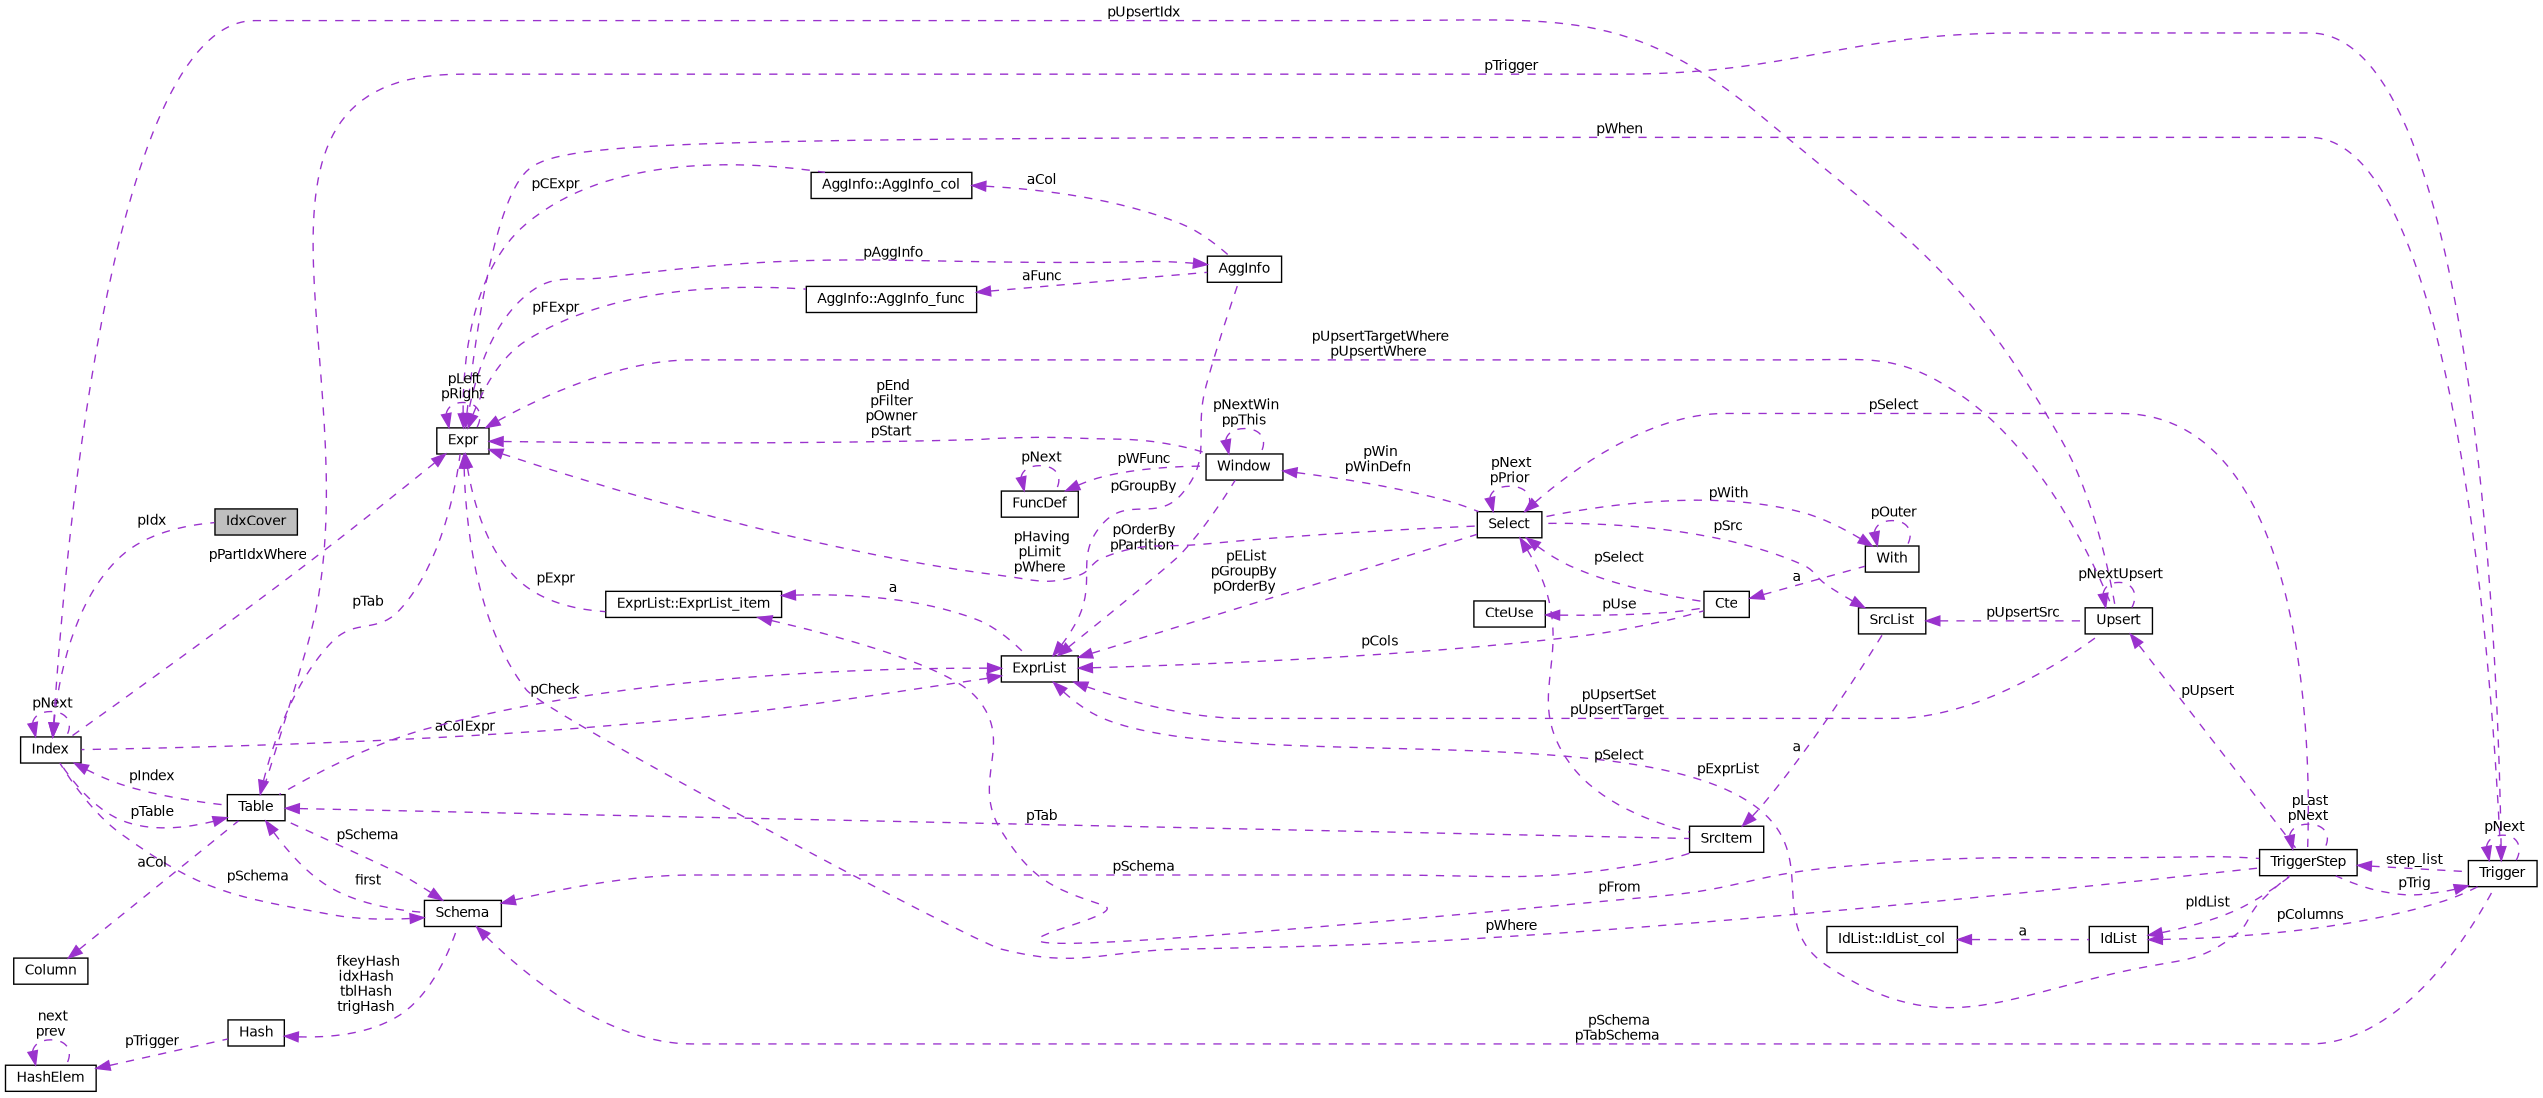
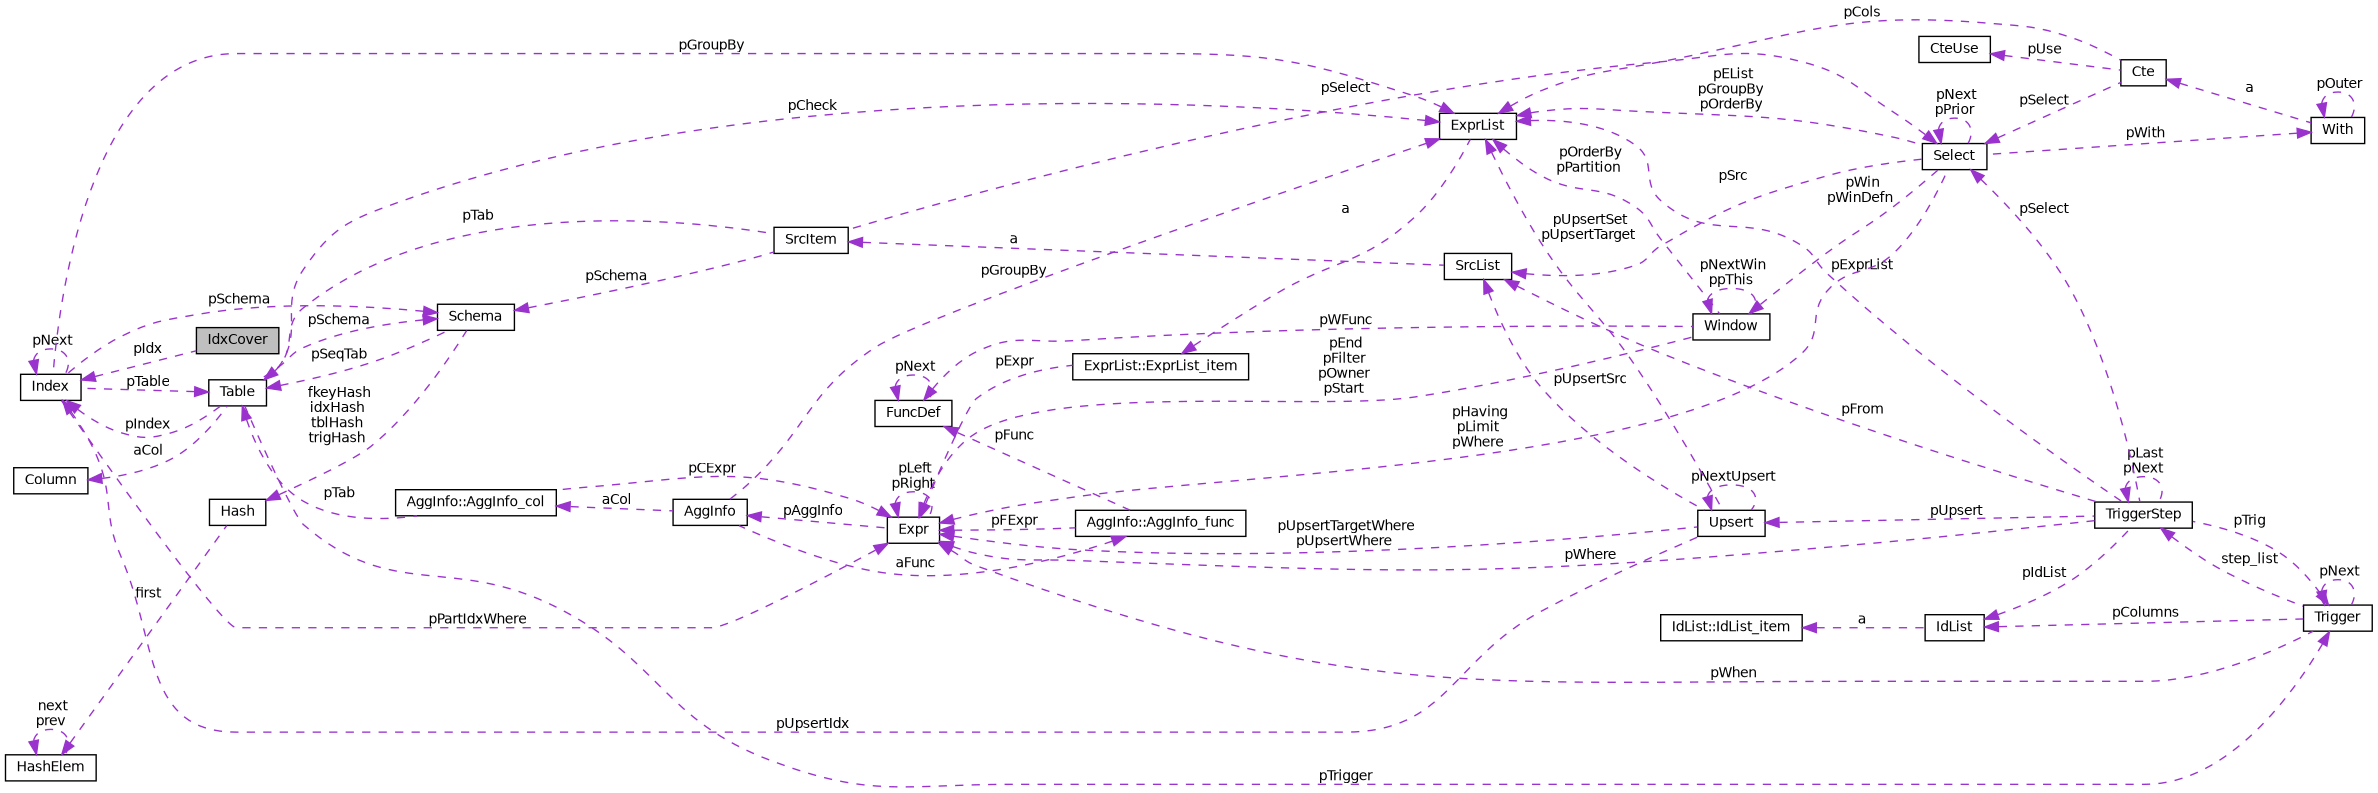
none -> (1044, 471)
(372, 625) -> (310, 505)
(463, 727) -> (710, 46)
(366, 881) -> (337, 355)
(1367, 923) -> (1802, 406)
(1892, 940) -> (1731, 628)
(150, 1042) -> (146, 594)
(1509, 1044) -> none
